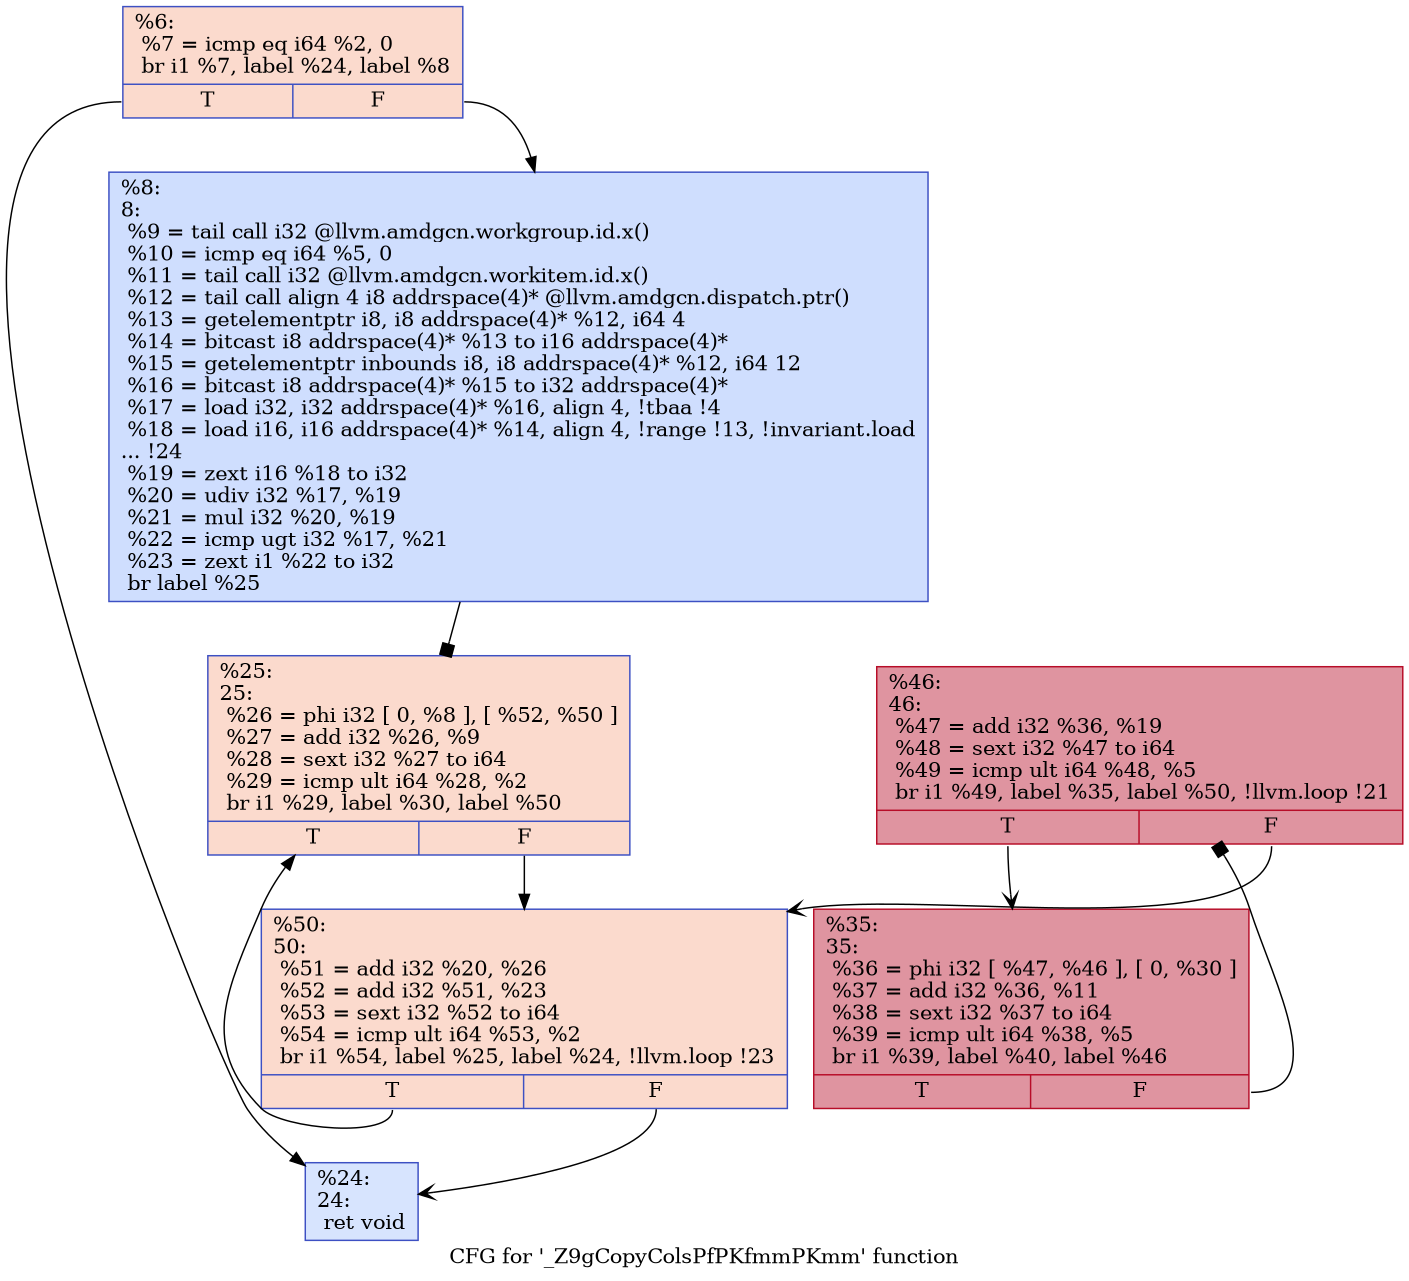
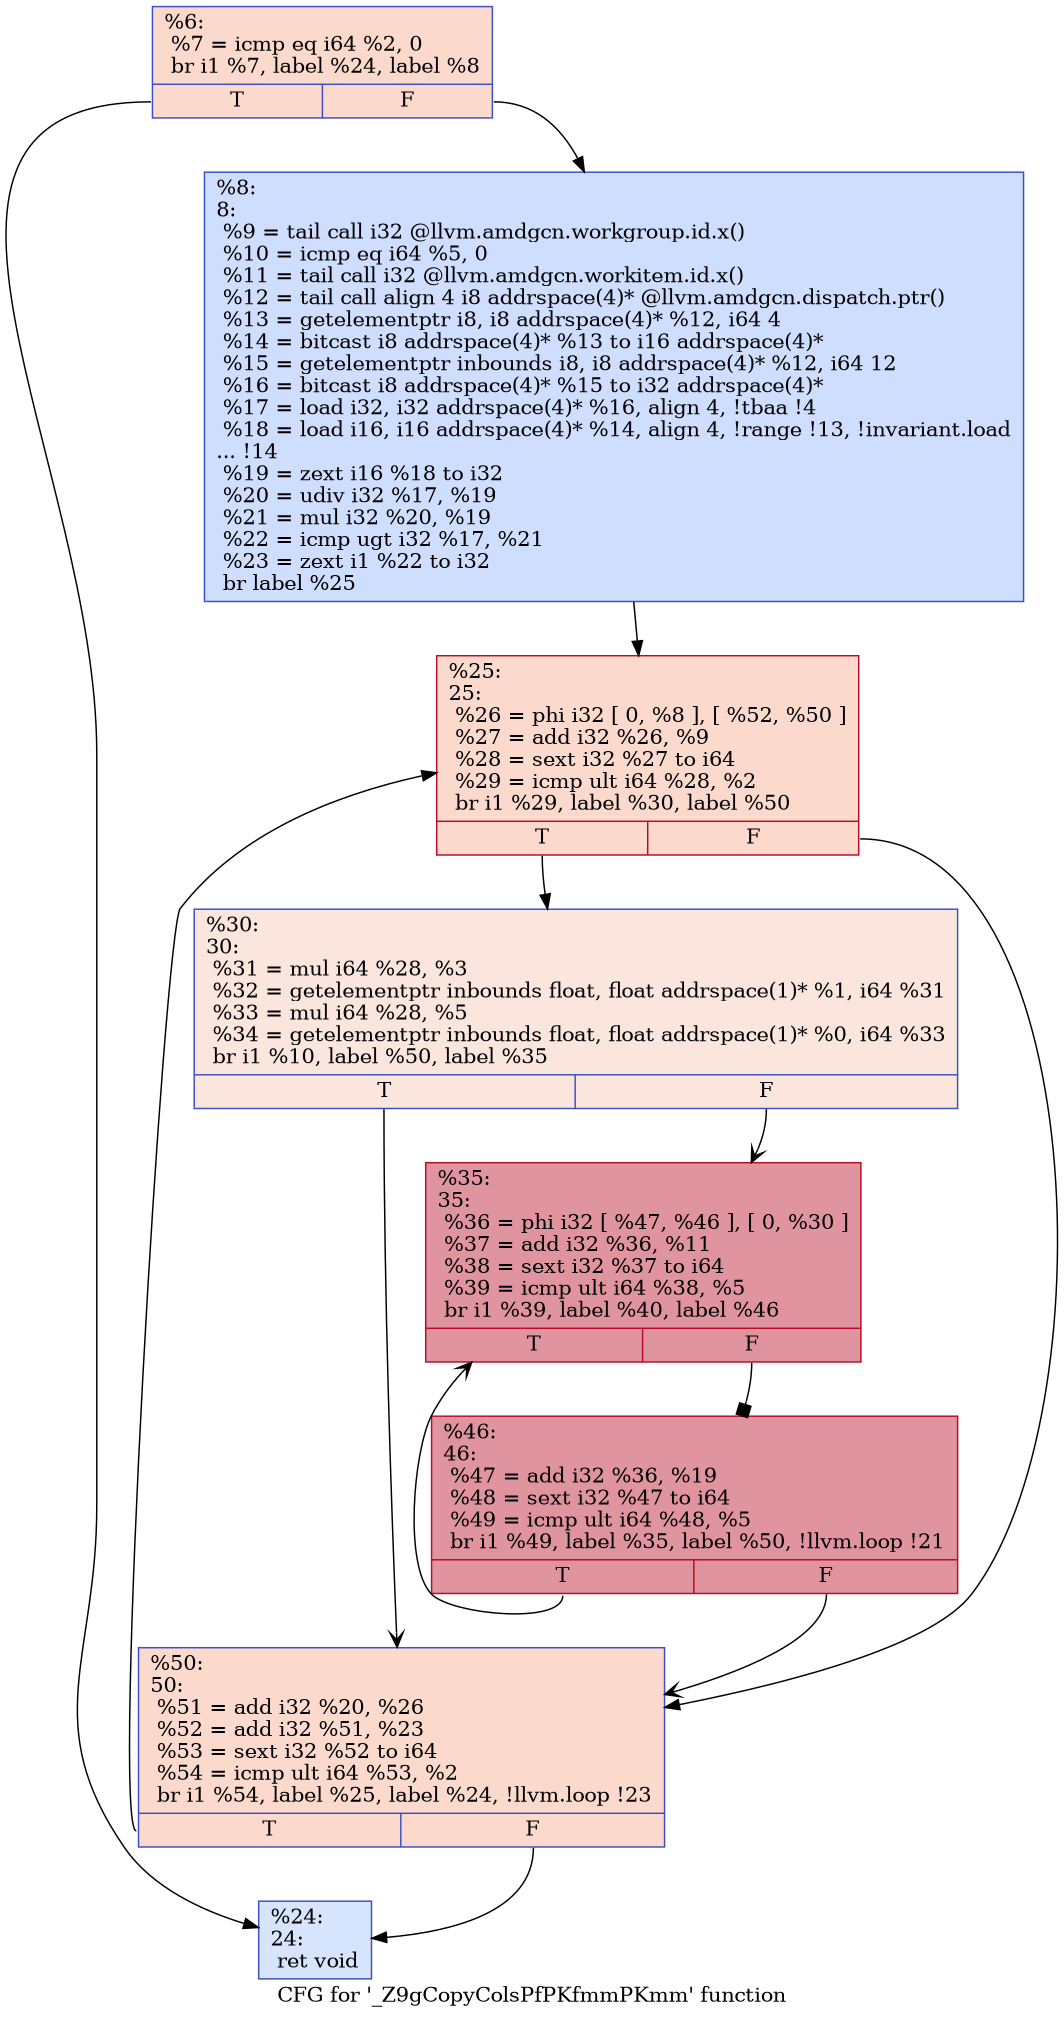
(152, 452) -> (248, 452)
(455, 622) -> (636, 621)
(419, 755) -> (648, 755)
none -> (576, 1009)
(555, 1170) -> (478, 1917)
